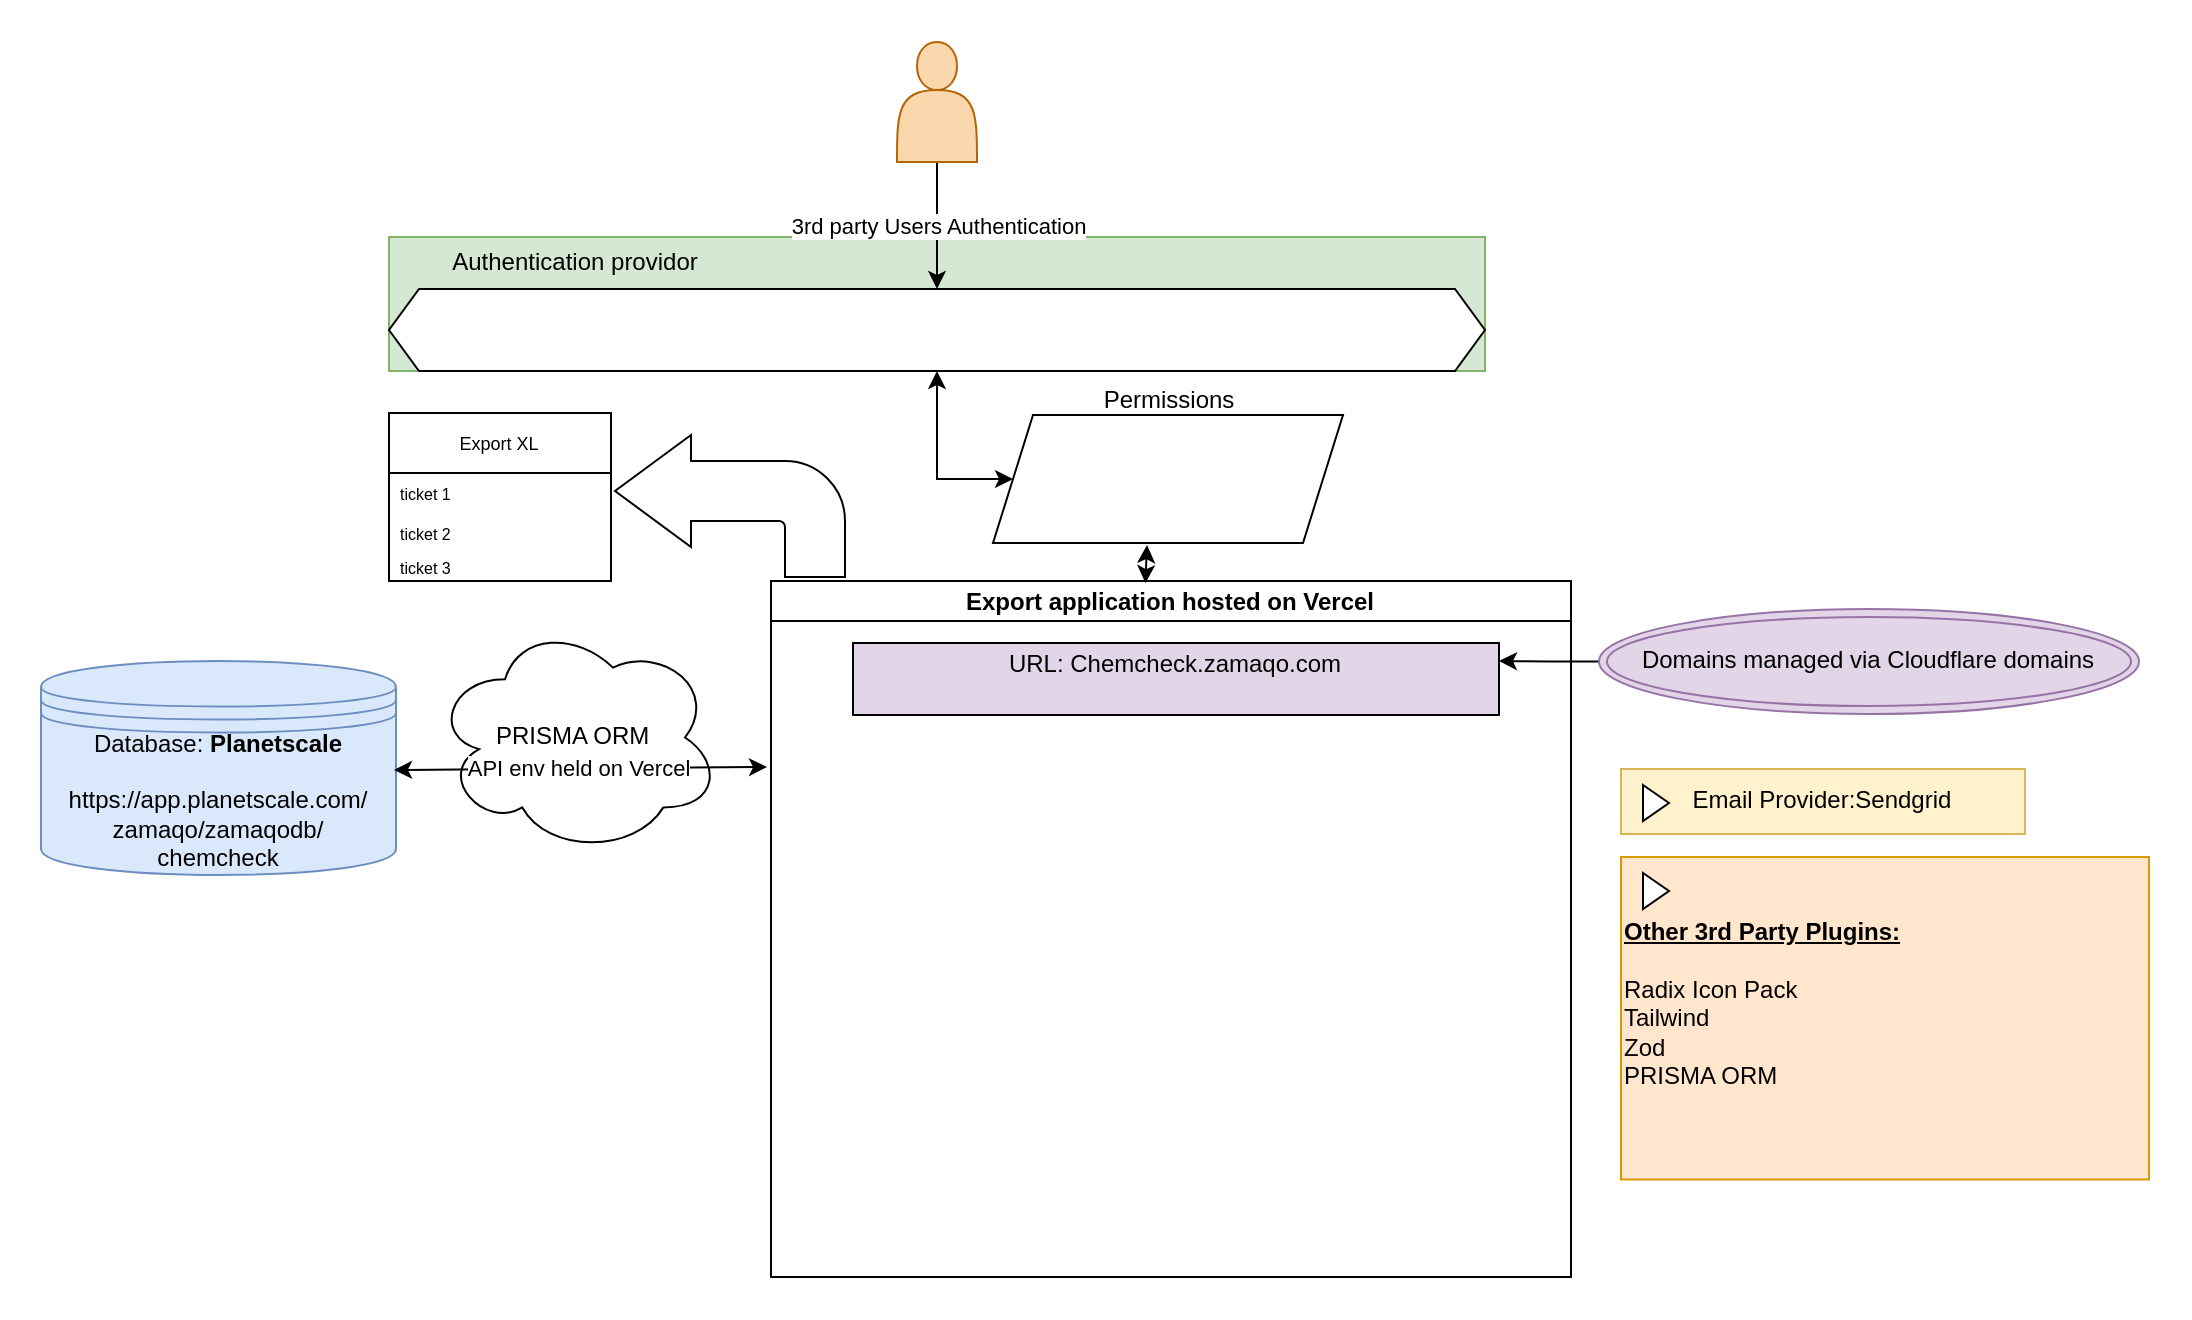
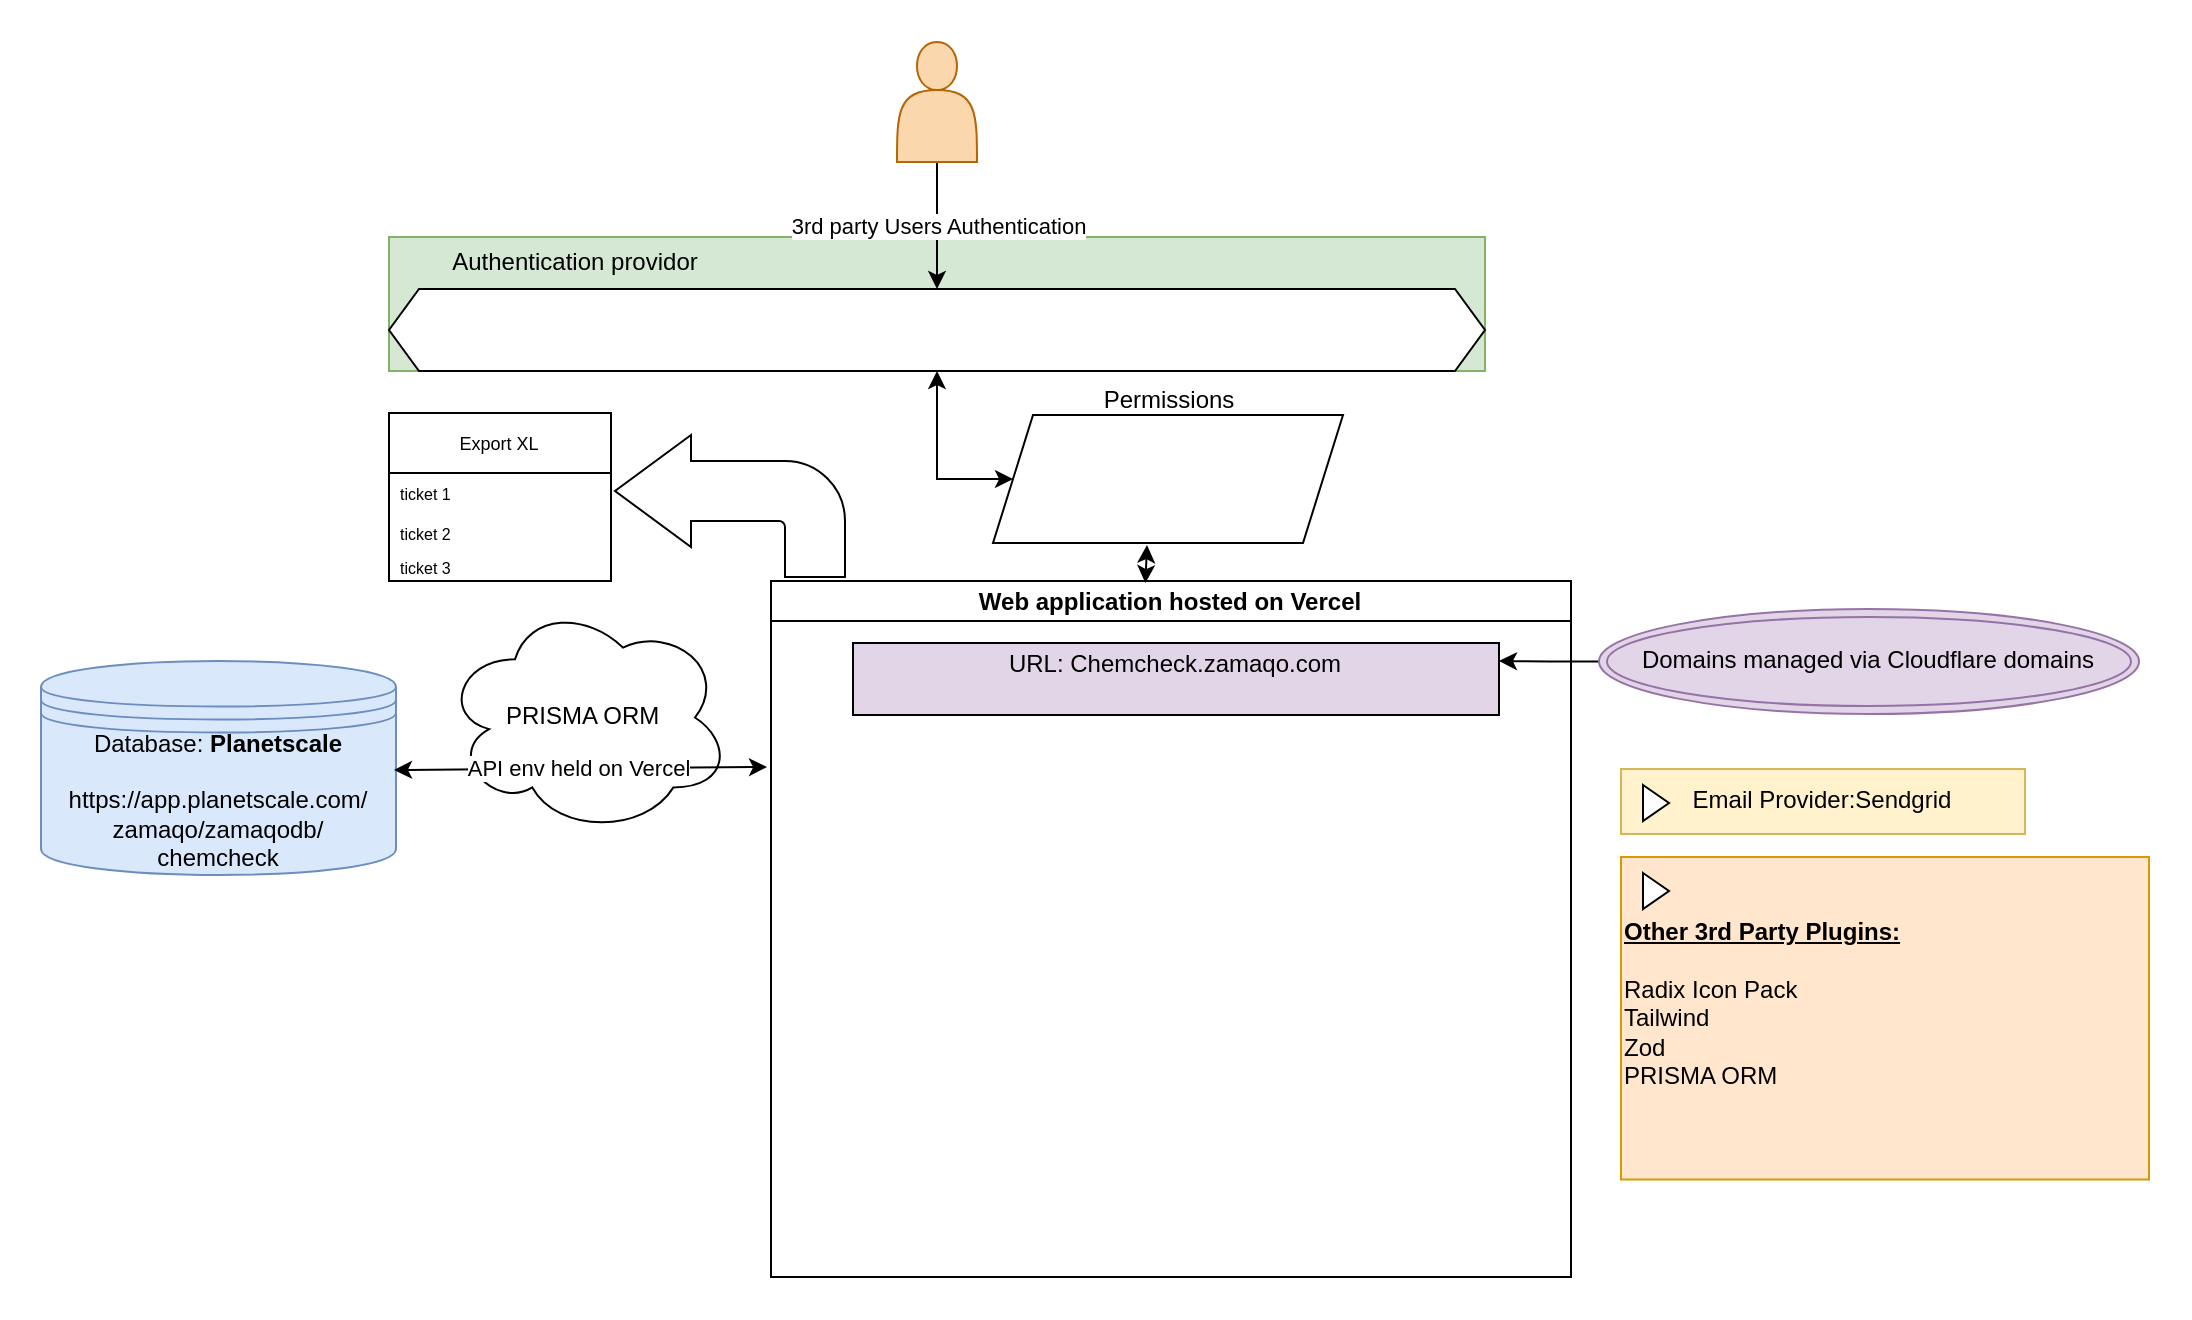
(1170, 602) -> (1170, 602)
(577, 738) -> (587, 718)
